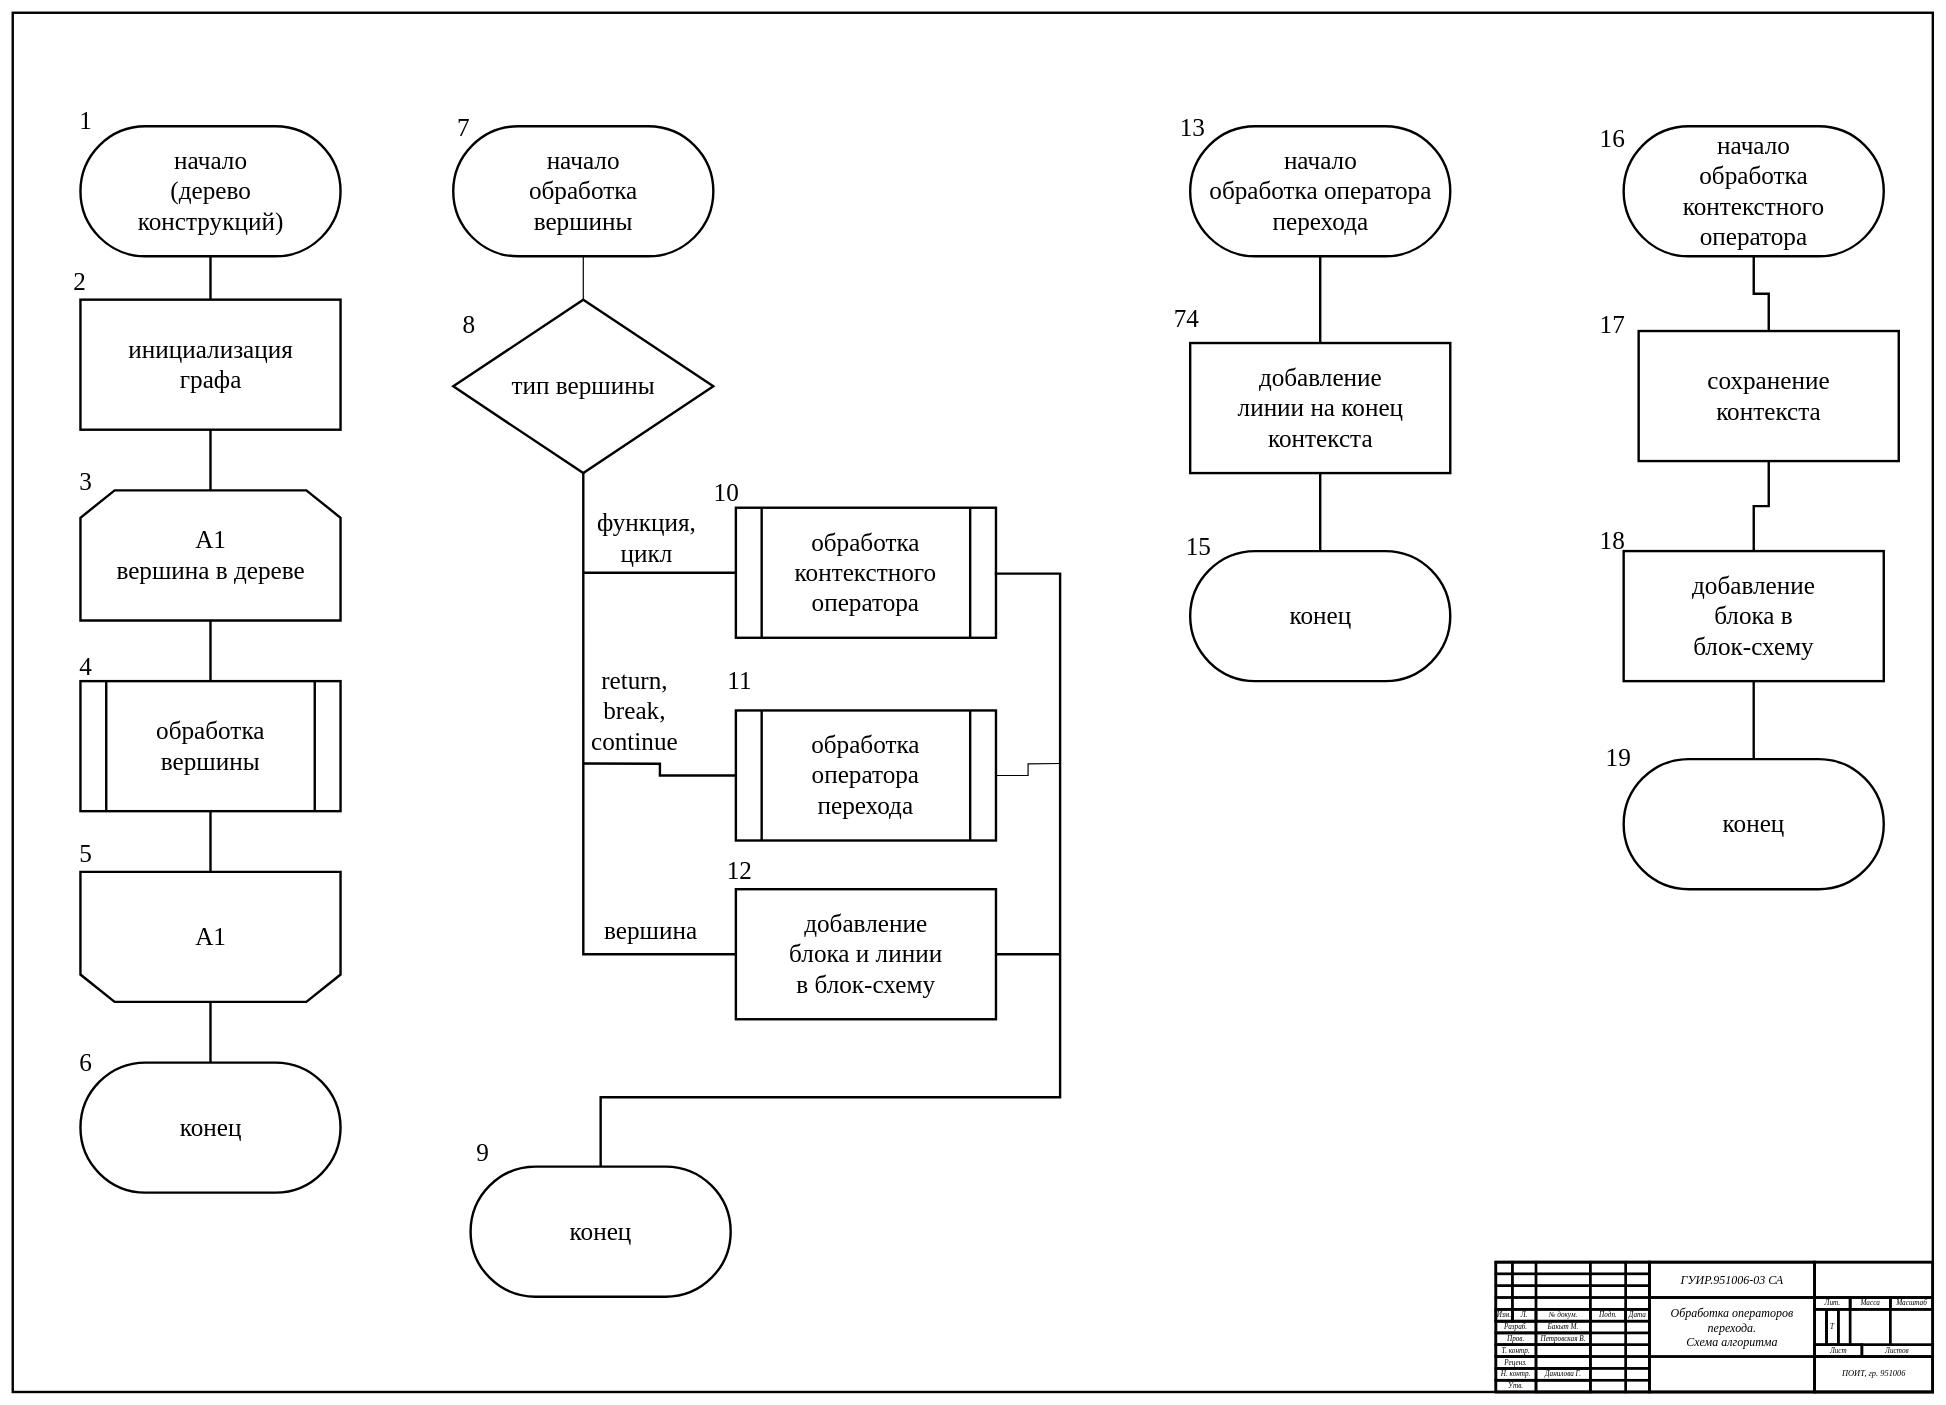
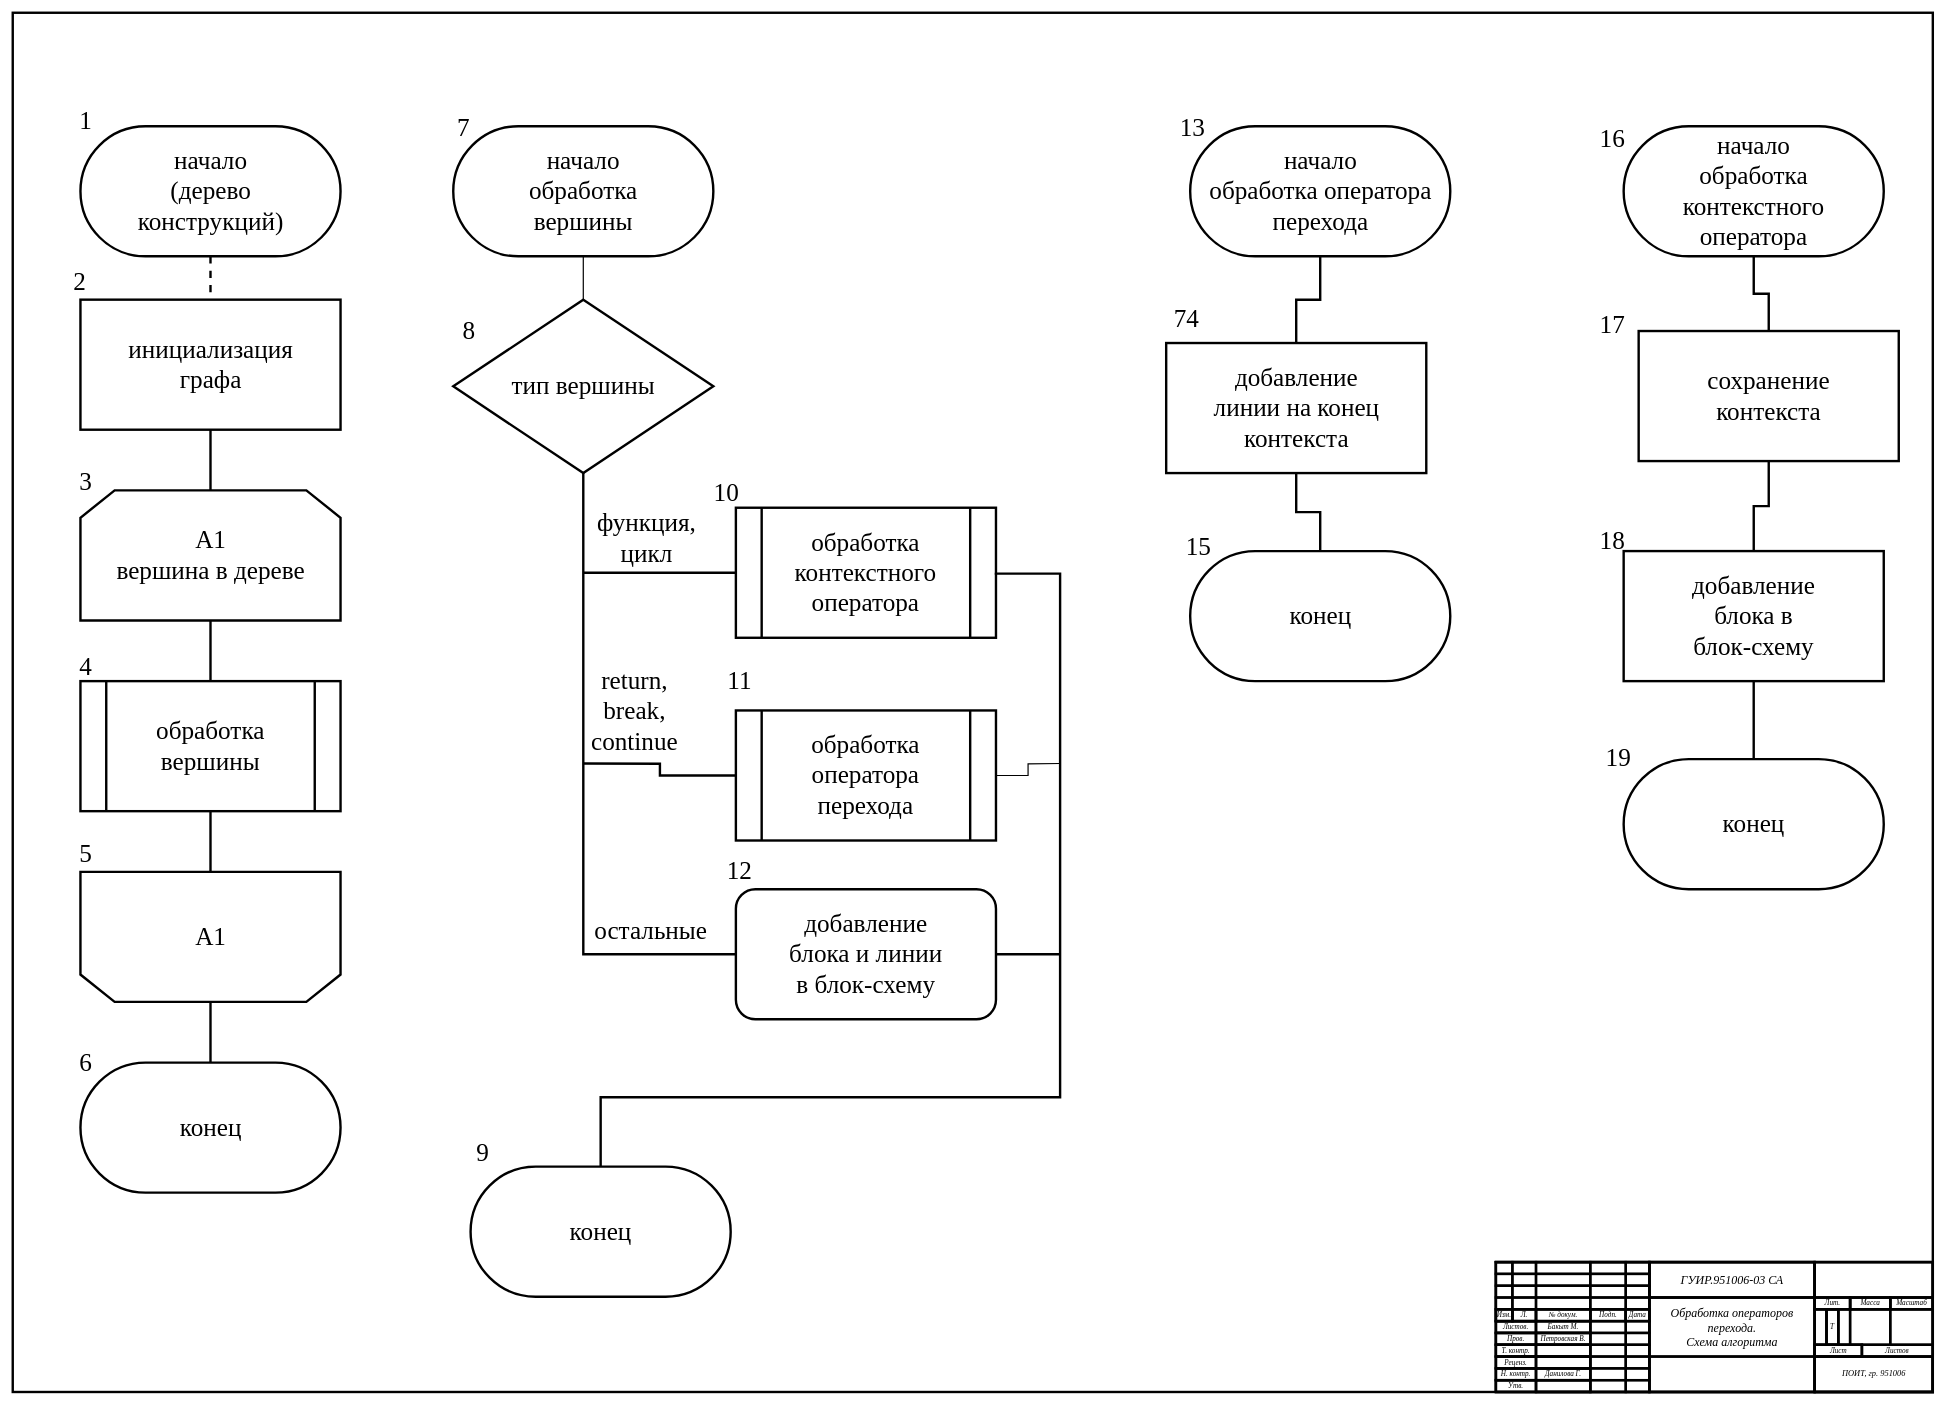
(211, 281) -> (211, 281)
(469, 325) -> (469, 331)
(1320, 408) -> (1296, 408)
(651, 931) -> (651, 931)
(866, 954) -> (866, 954)
(1516, 1328) -> (1516, 1328)
